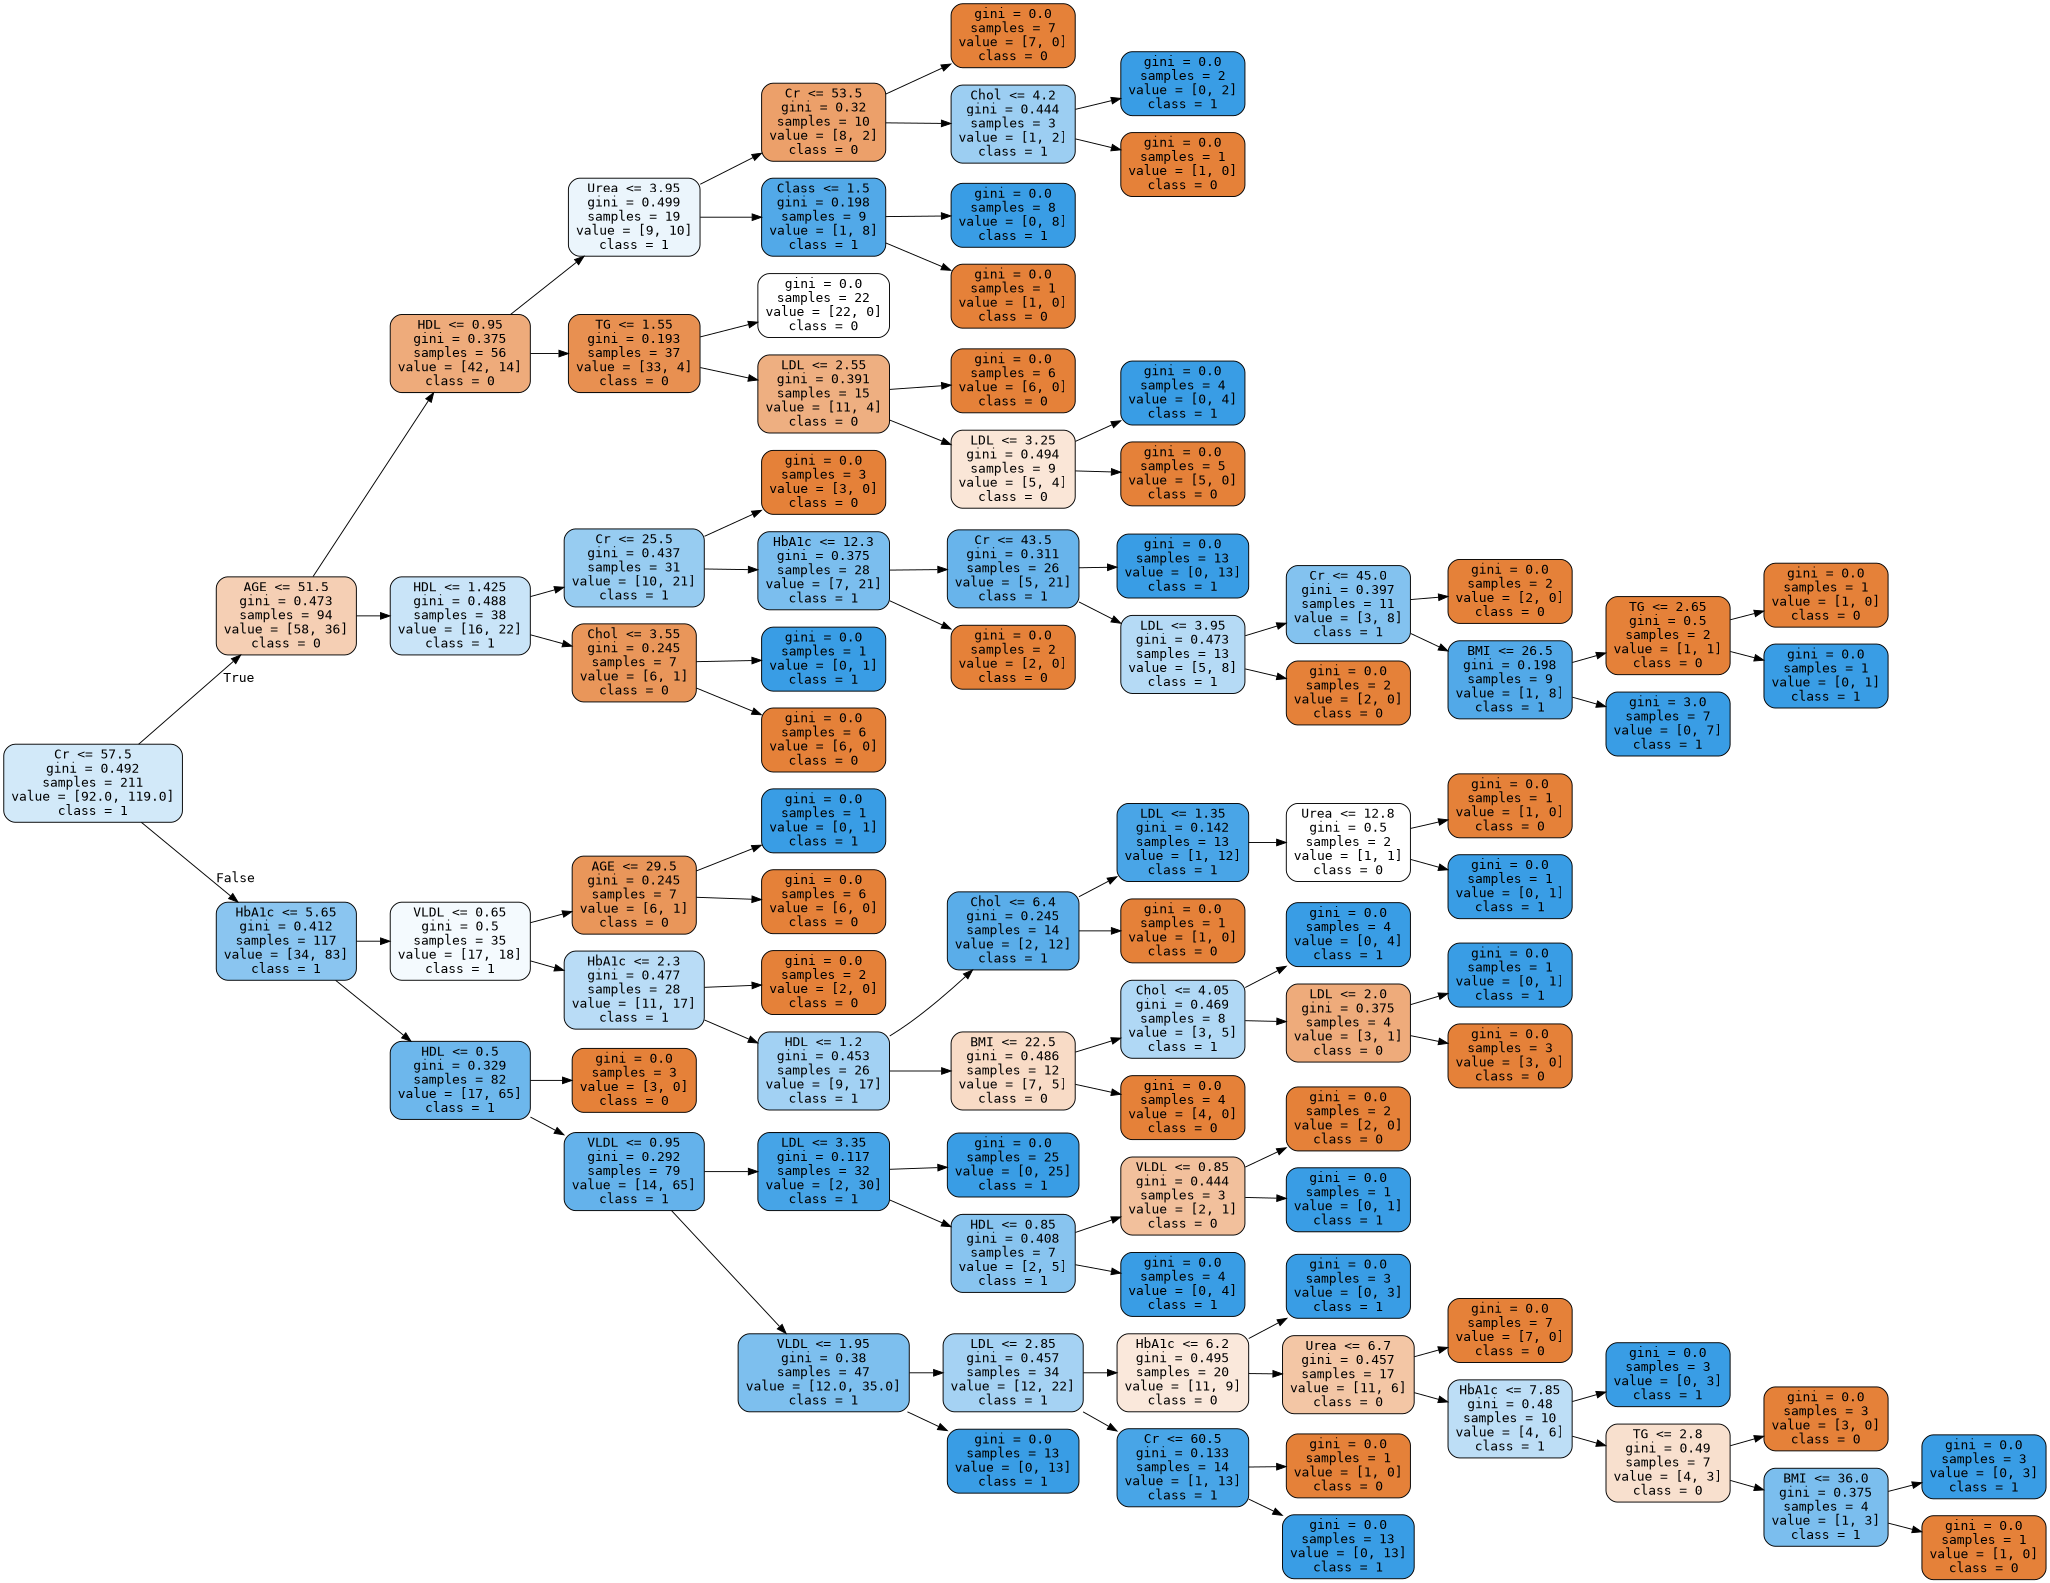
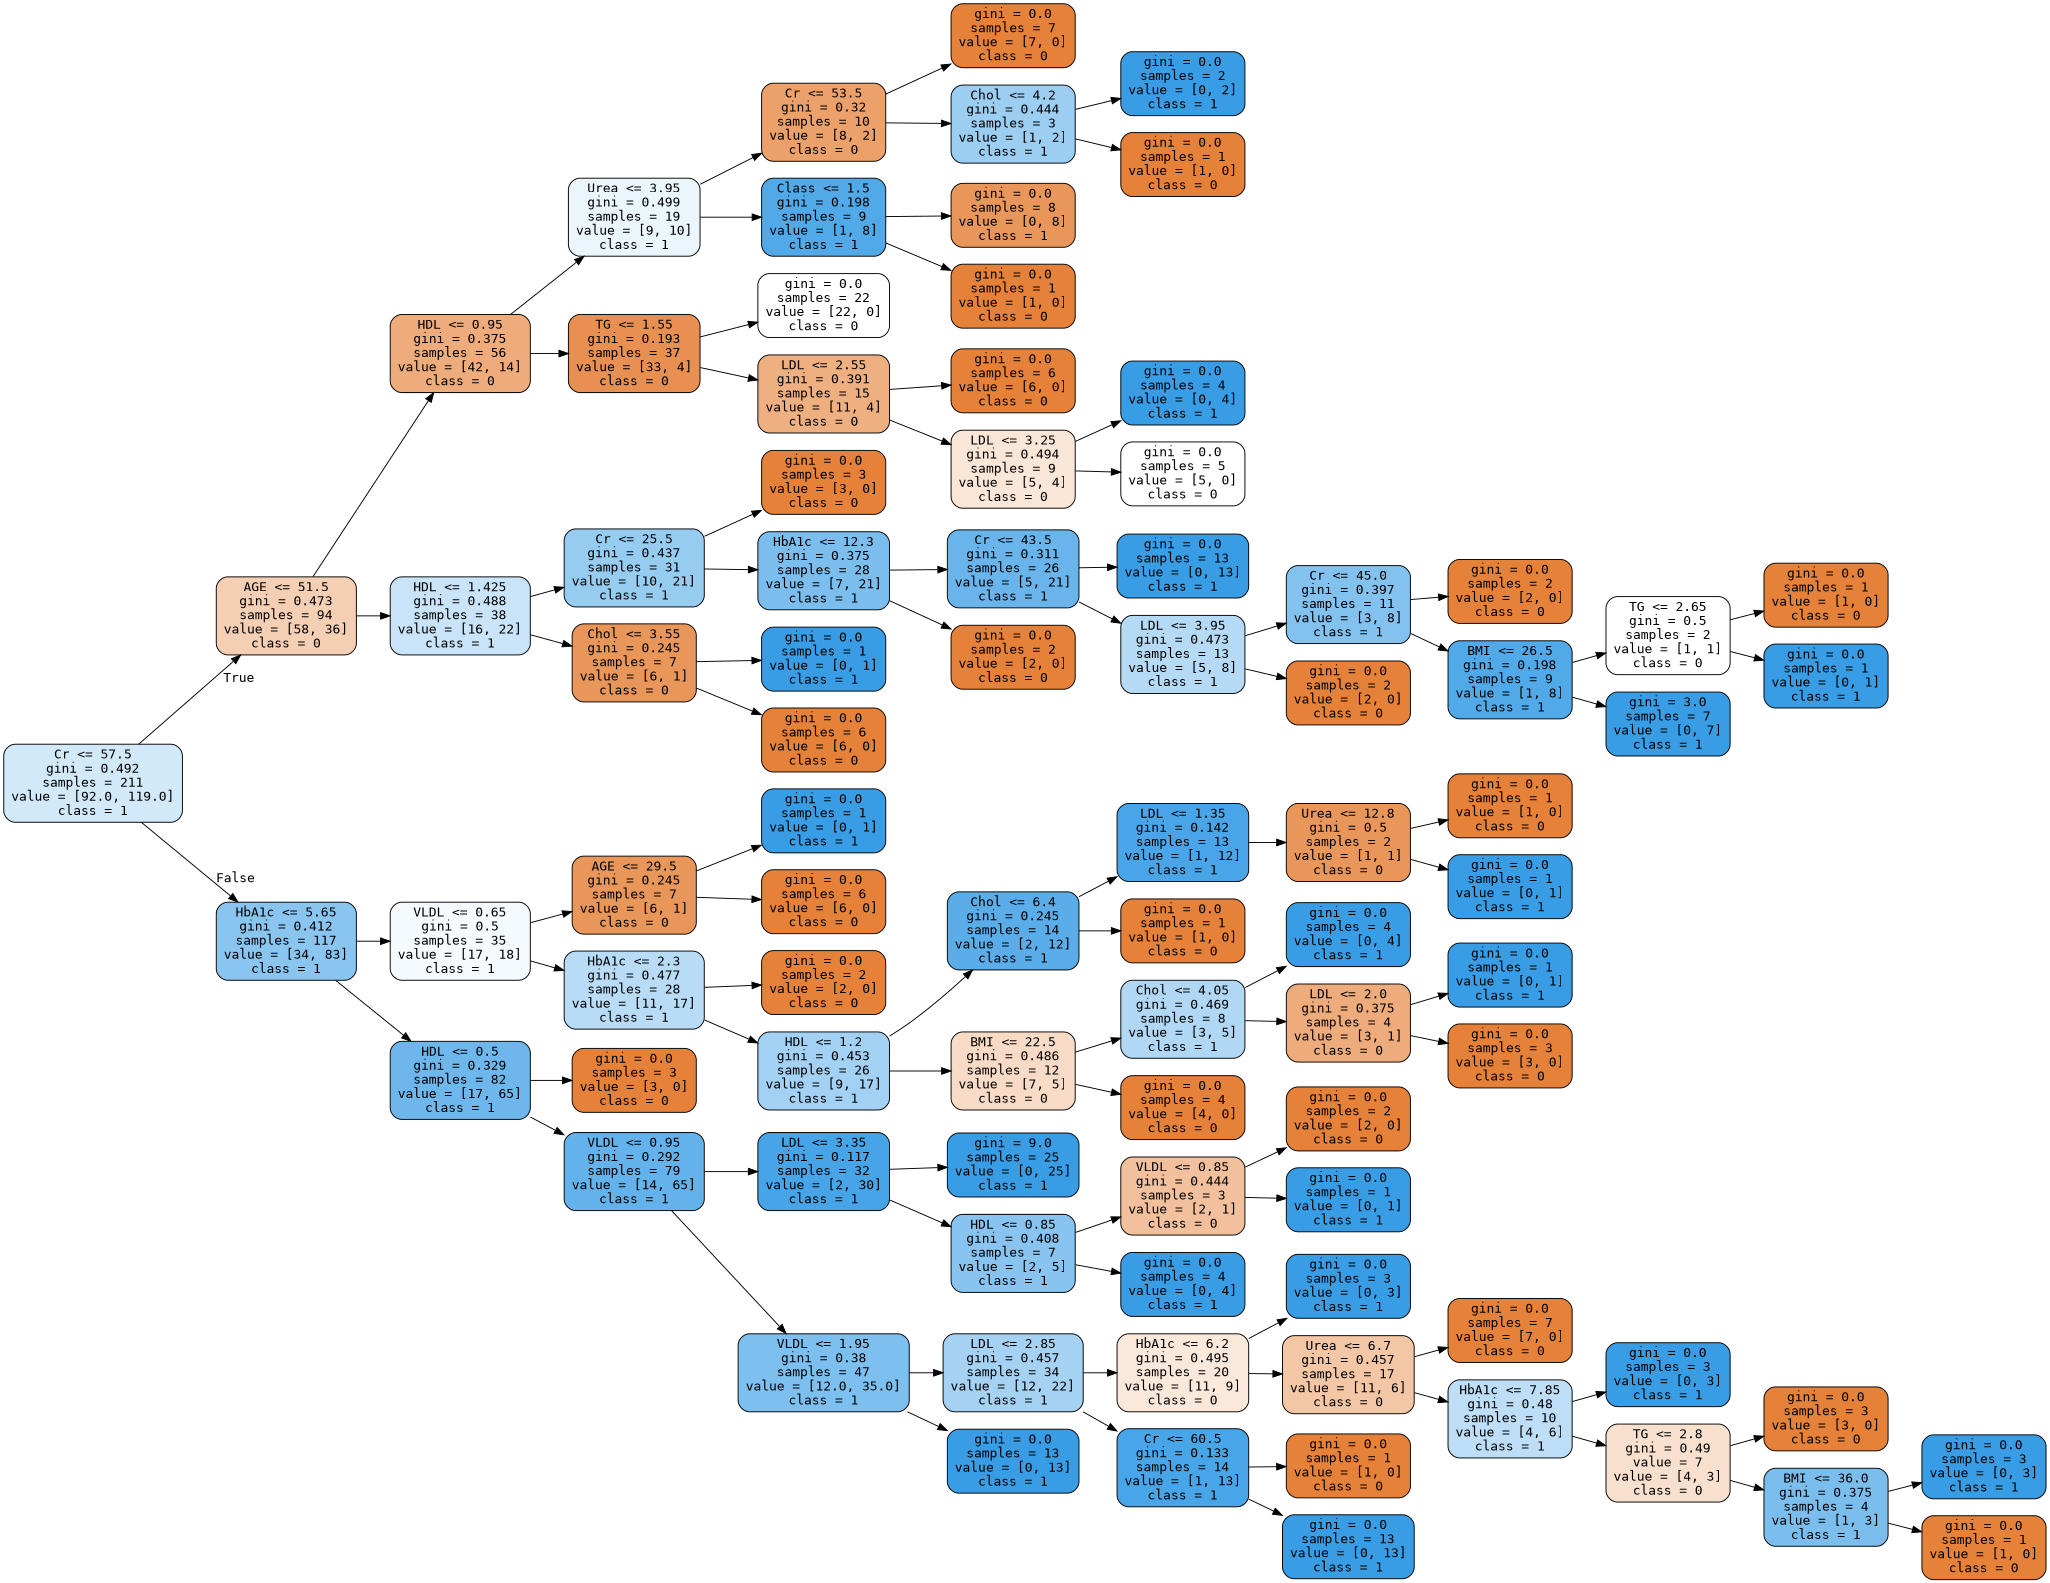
(1013, 215) -> (1013, 215)
(1183, 474) -> (1183, 474)
(1668, 636) -> (1668, 636)
(1348, 842) -> (1348, 842)
(1013, 1165) -> (1013, 1165)
(1668, 1463) -> (1668, 1463)
